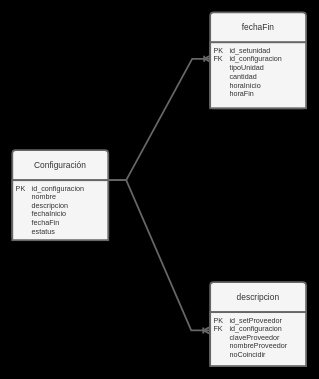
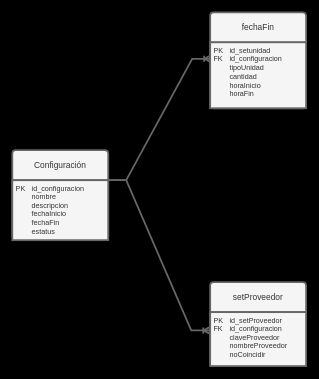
(258, 297) -> (258, 297)
